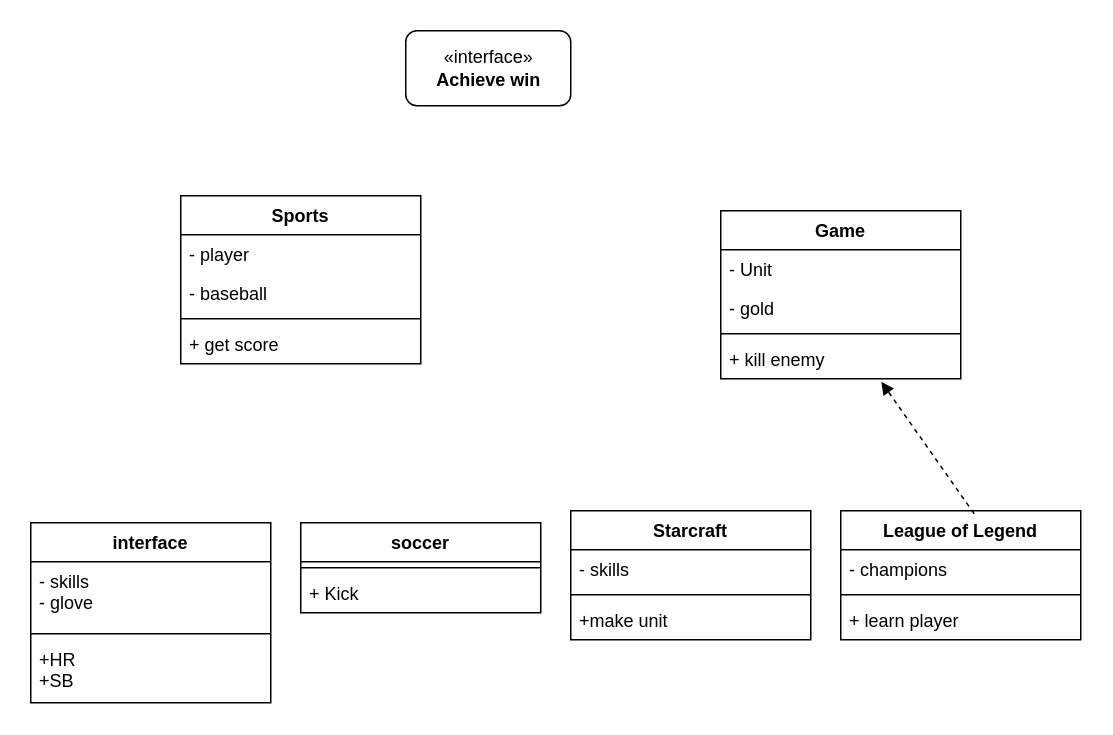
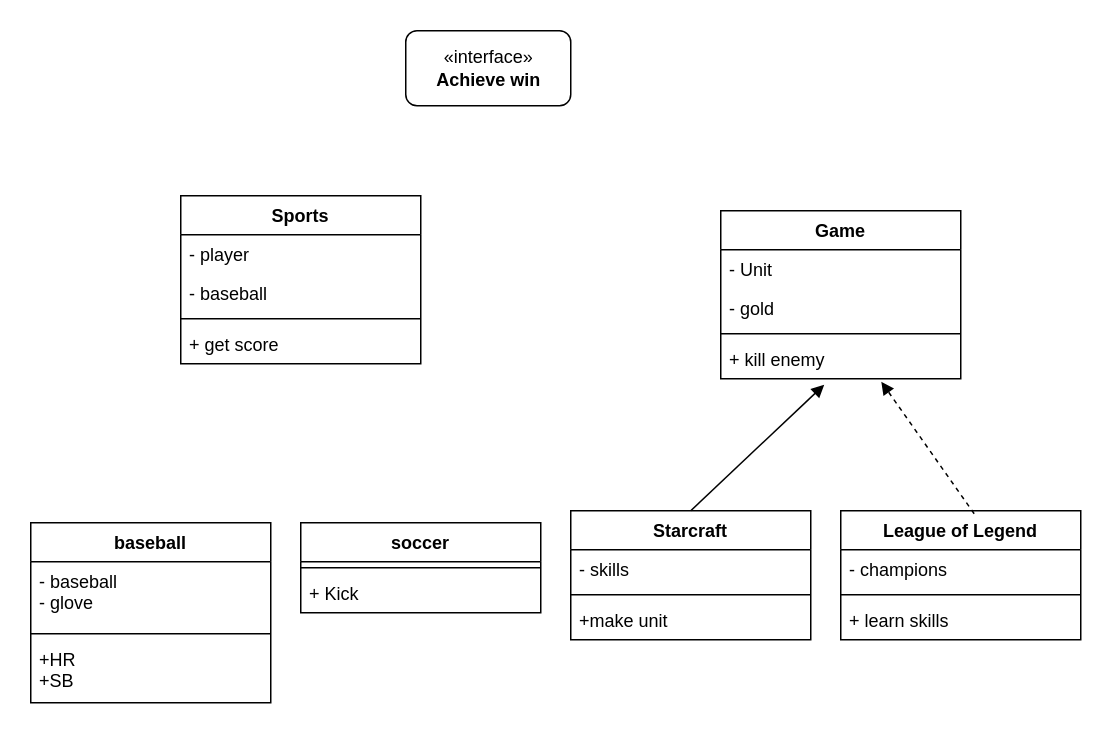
none -> (753, 452)
(150, 543) -> (150, 543)
(70, 582) -> (82, 582)
(910, 621) -> (906, 621)
